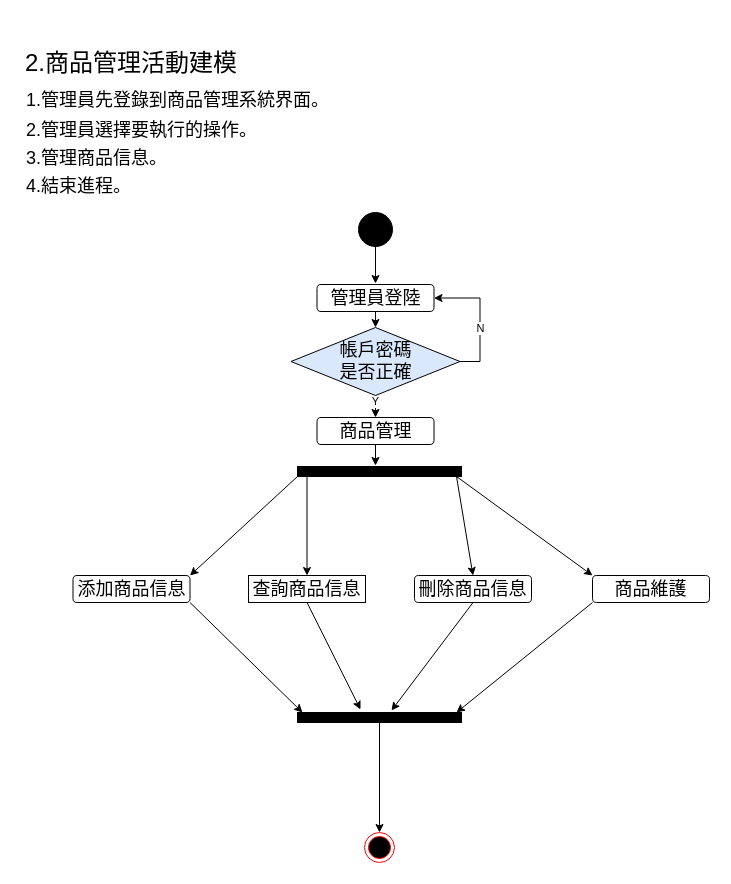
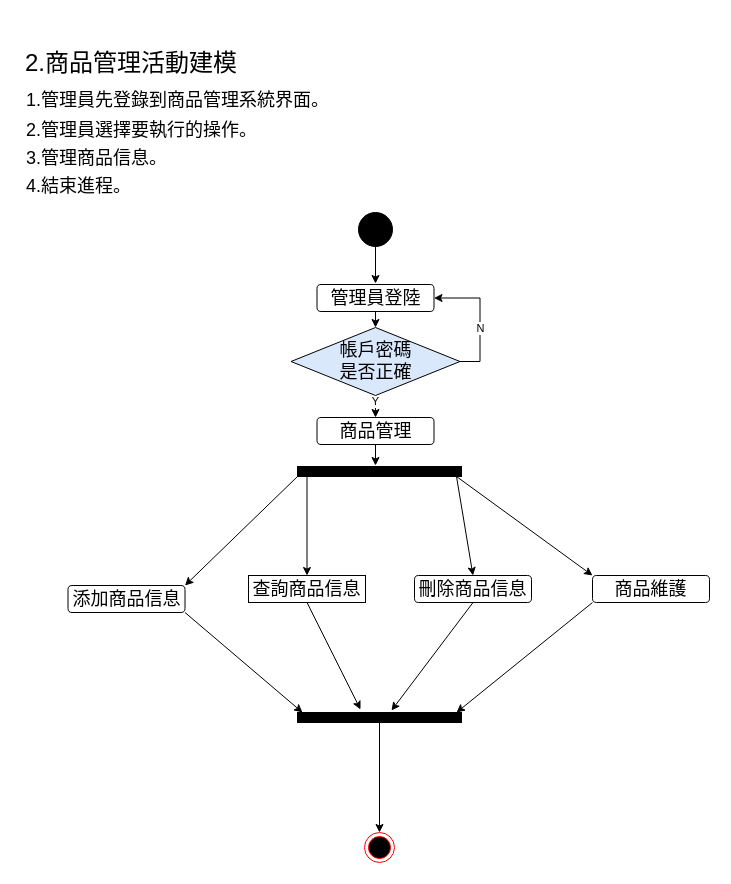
(132, 589) -> (127, 599)
